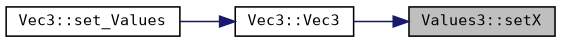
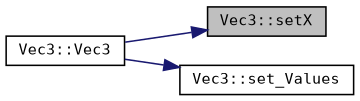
(200, 22) -> (144, 62)
(482, 22) -> (267, 22)
